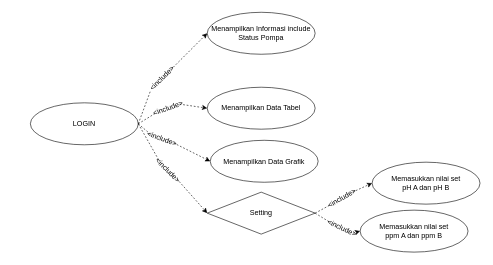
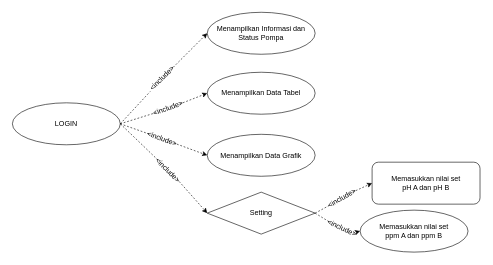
(261, 33) -> (261, 33)
(261, 108) -> (261, 93)
(84, 124) -> (66, 124)
(264, 161) -> (261, 155)
(426, 183) -> (426, 183)
